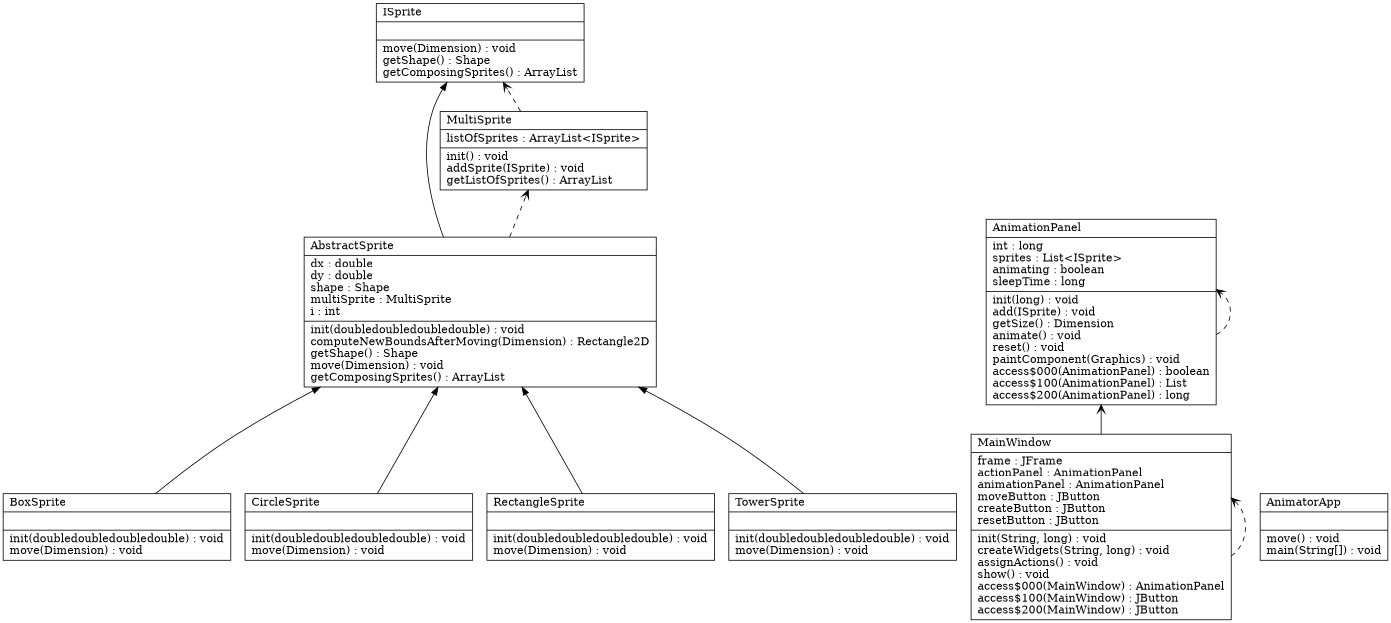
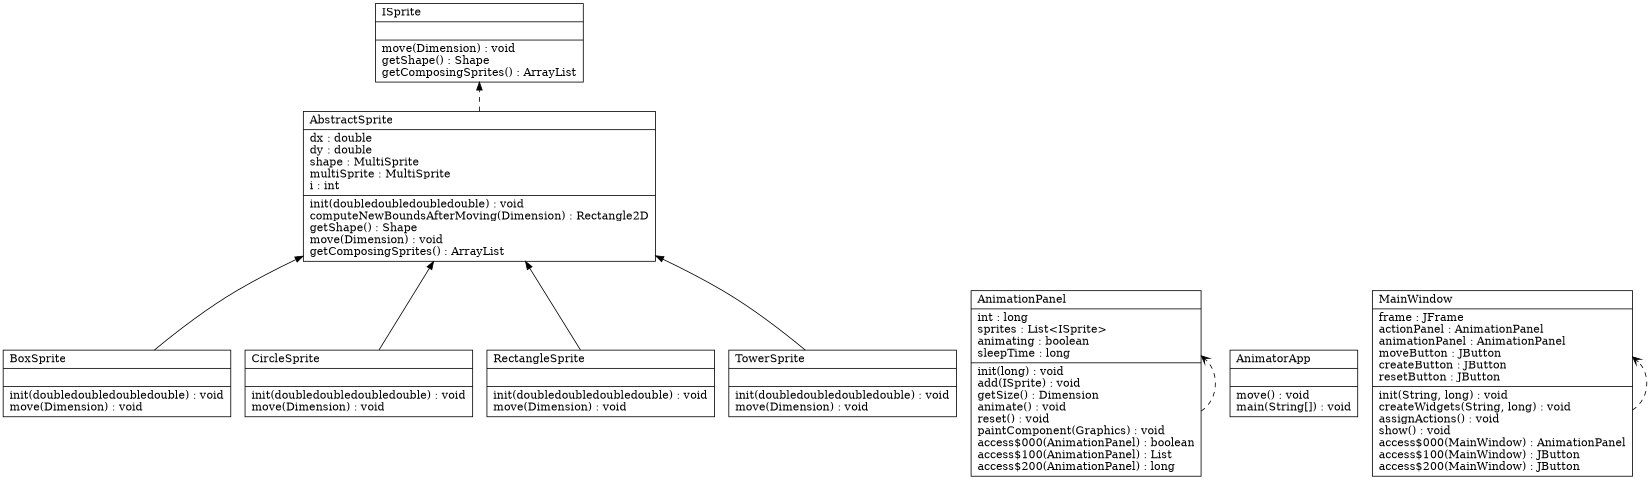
(544, 151) -> none
(427, 163) -> (479, 101)
(350, 288) -> (365, 162)
(1101, 424) -> none
